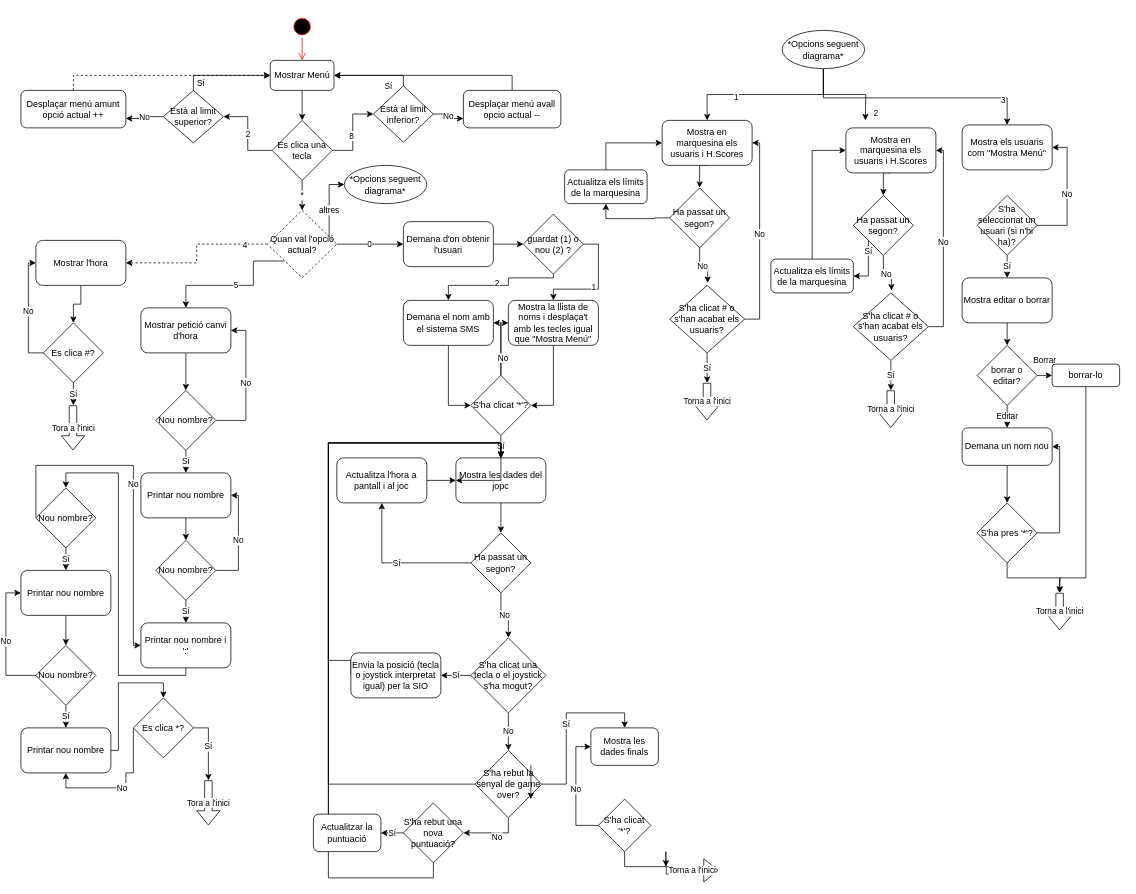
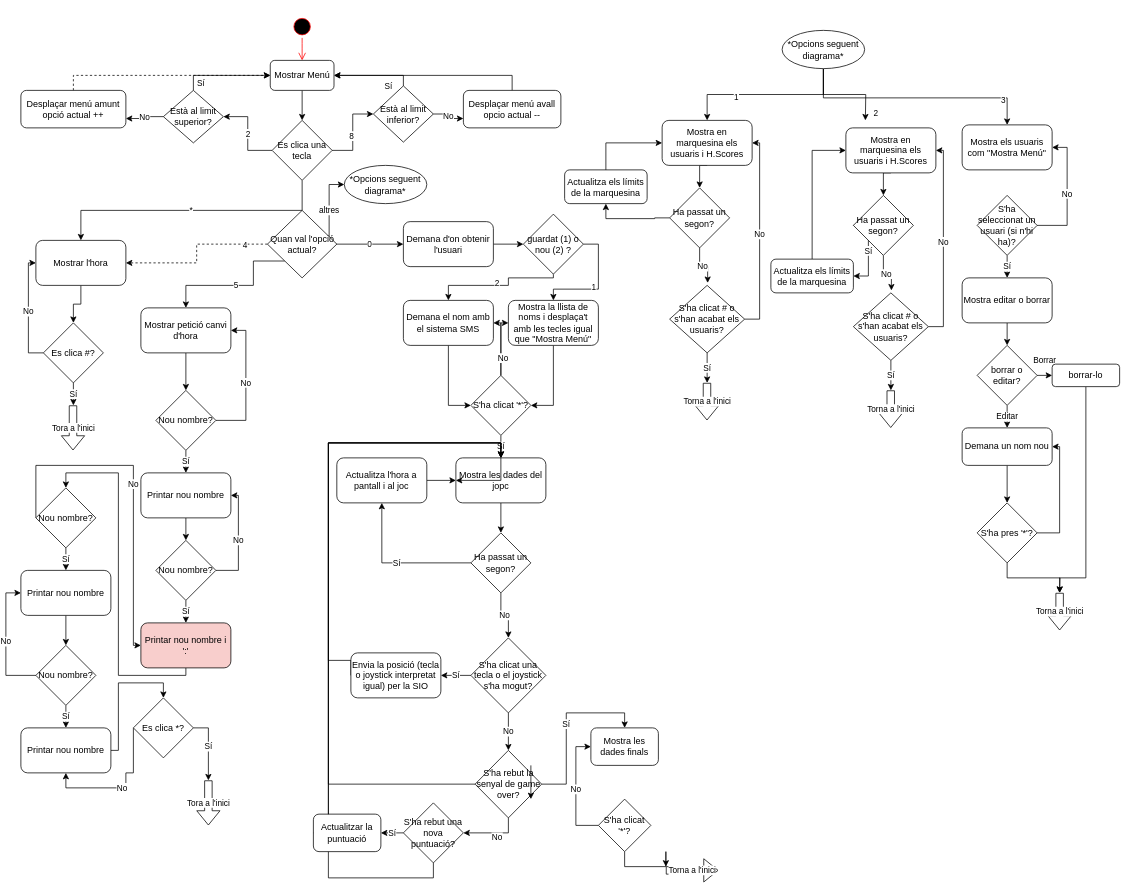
(302, 204) -> (195, 210)
(302, 244) -> (302, 244)
(186, 645) -> (186, 645)
